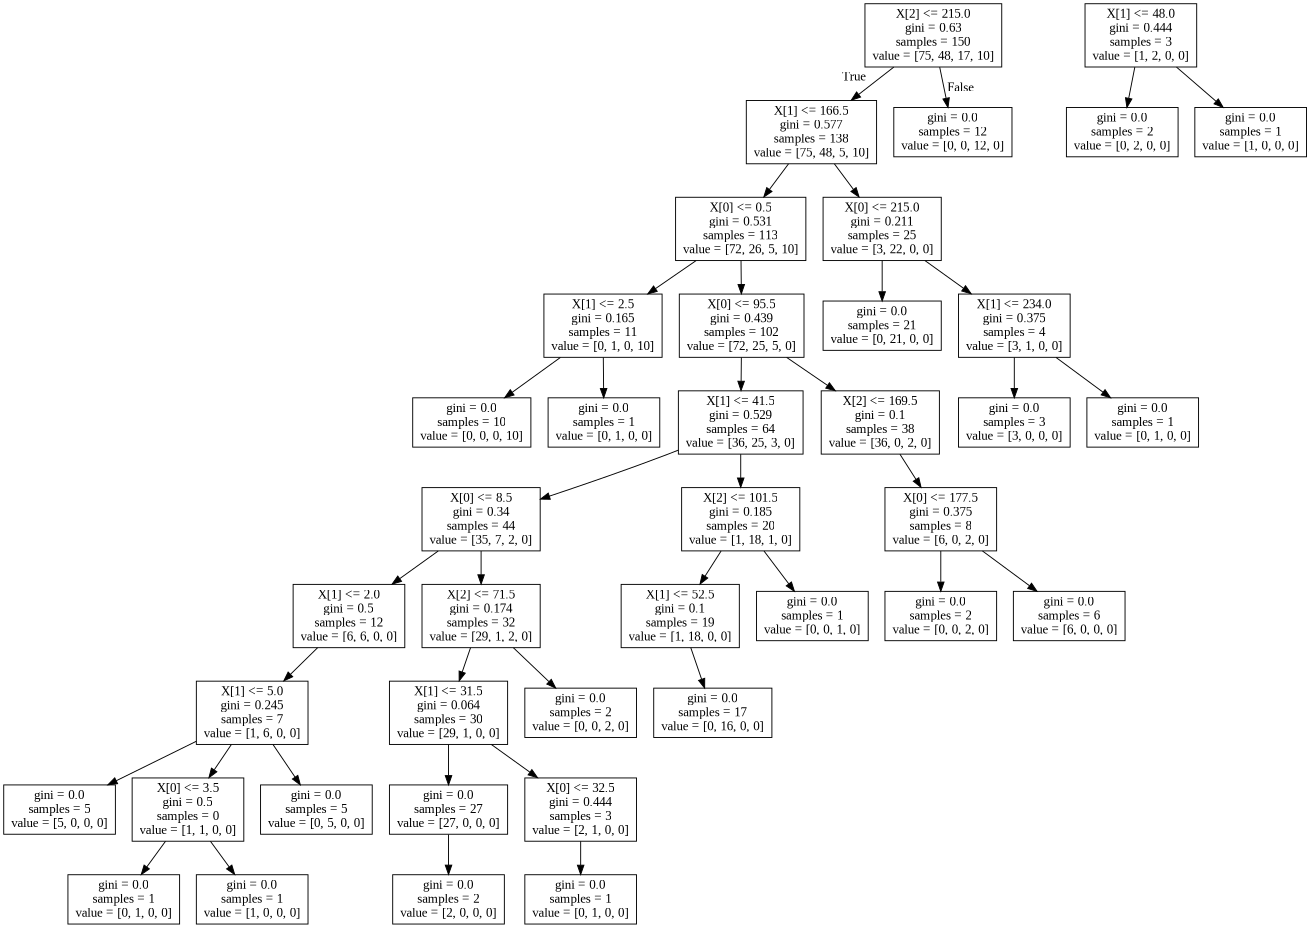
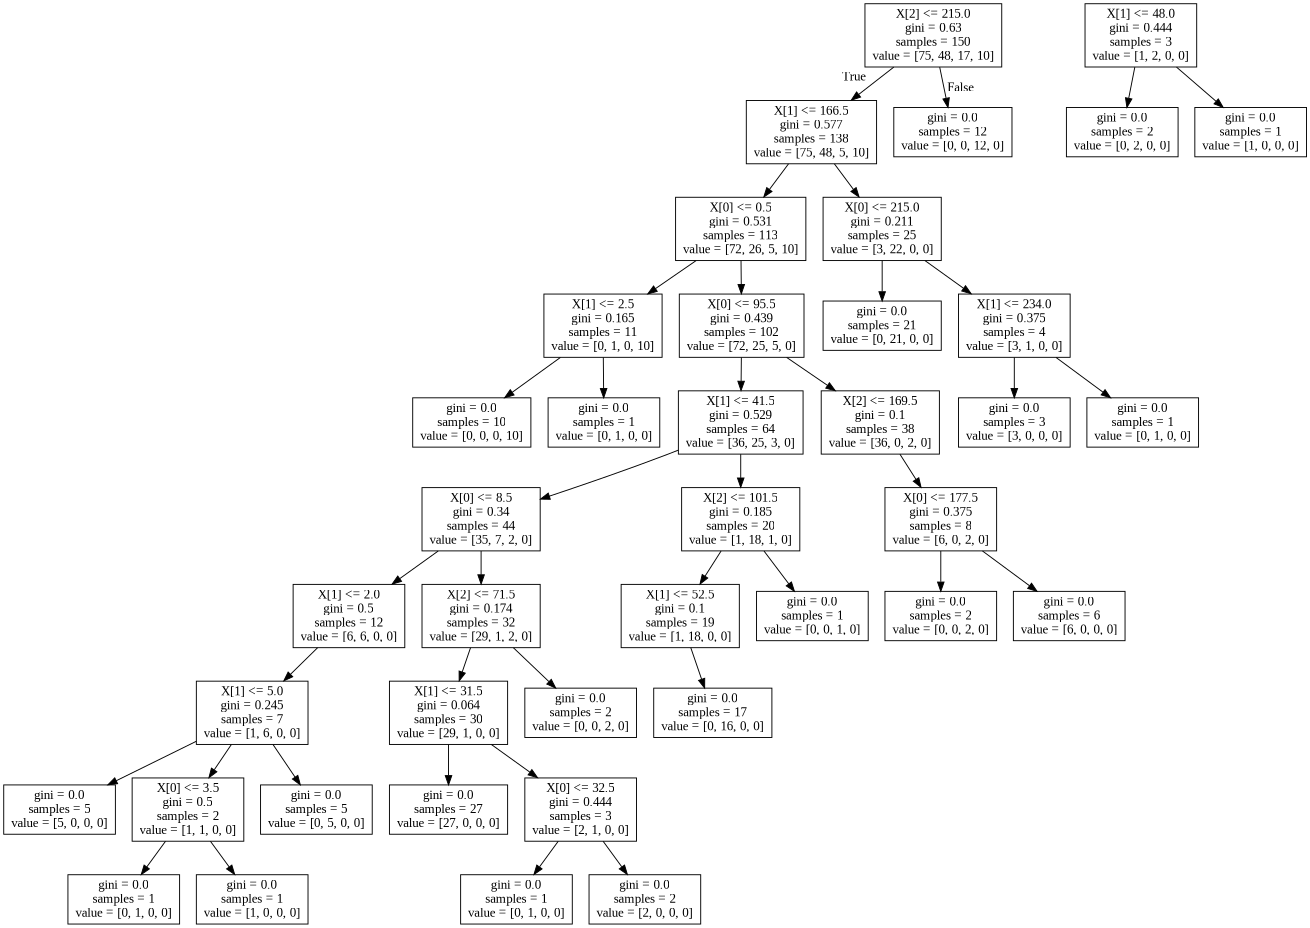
(188, 810) -> (188, 810)
(449, 850) -> (612, 854)
